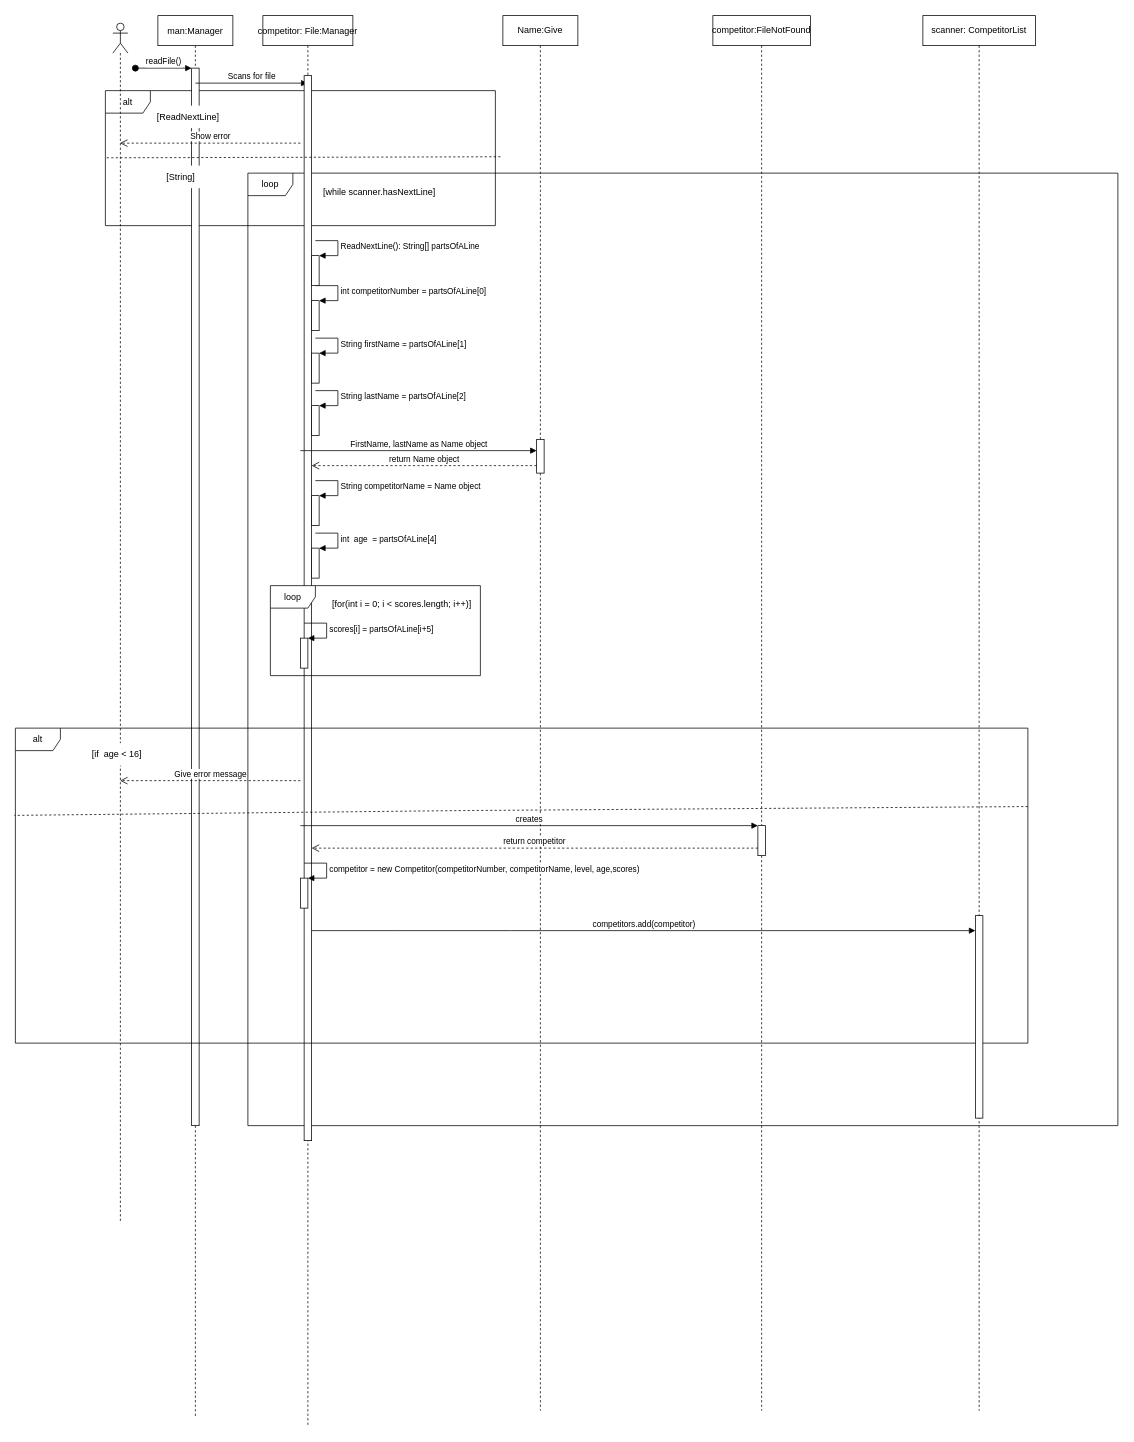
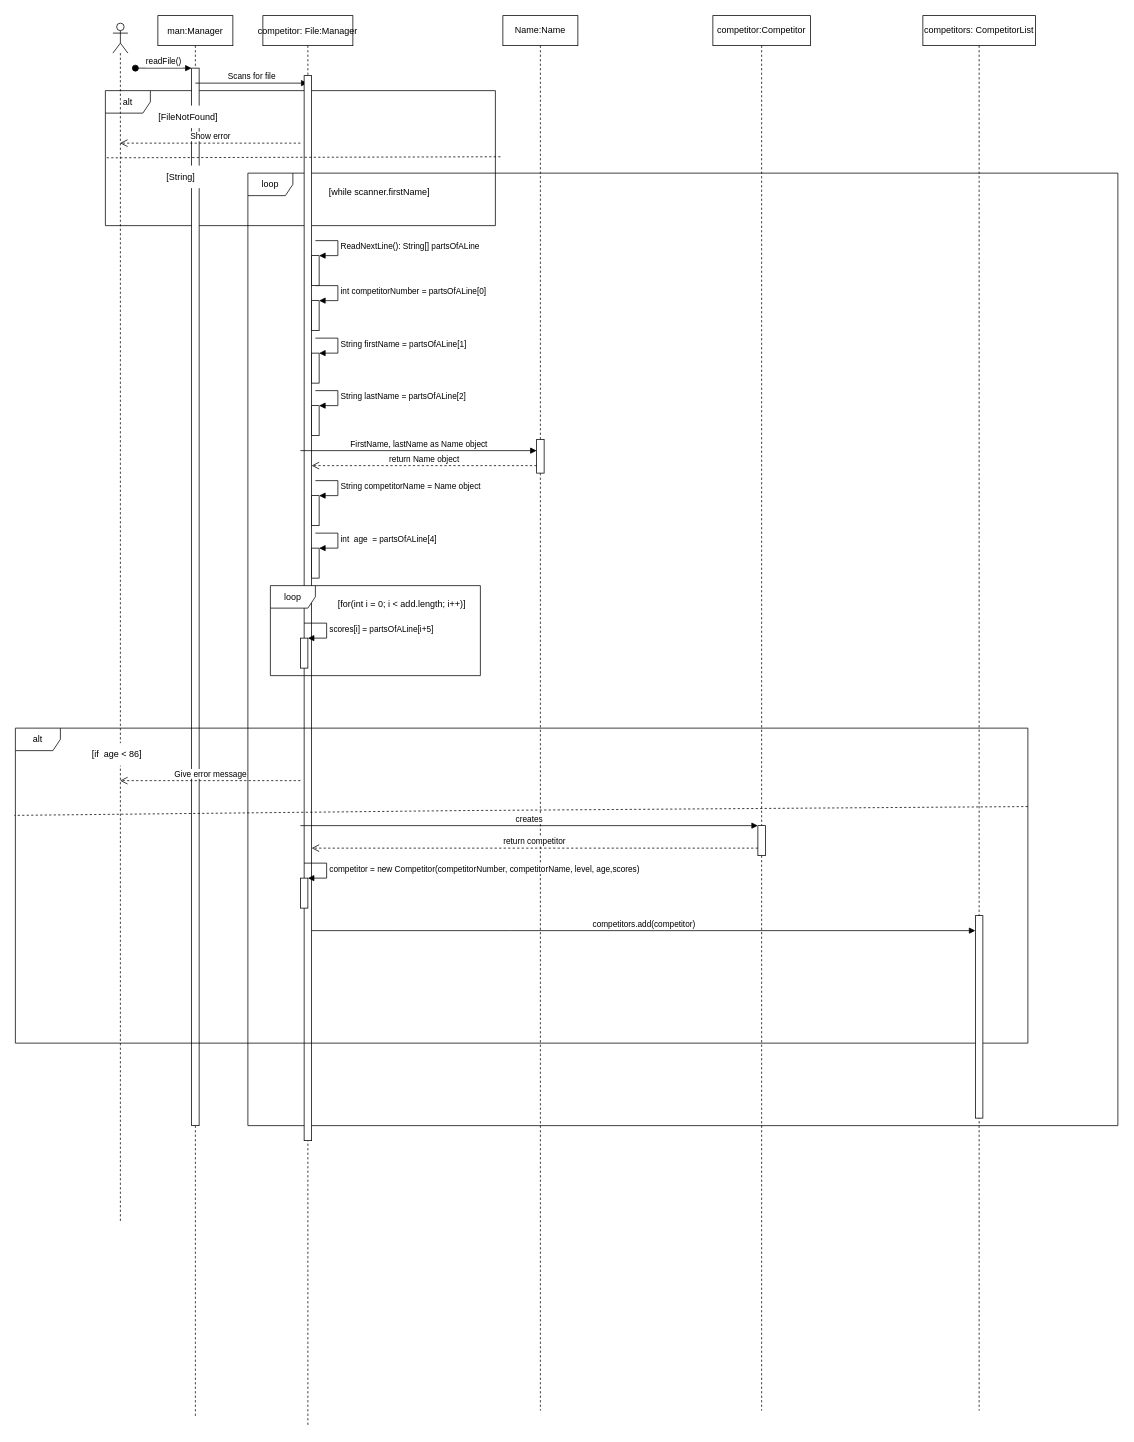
(540, 30) -> (540, 30)
(762, 30) -> (762, 30)
(979, 30) -> (979, 30)
(188, 117) -> (188, 117)
(380, 192) -> (380, 192)
(402, 604) -> (402, 604)
(117, 754) -> (117, 754)
